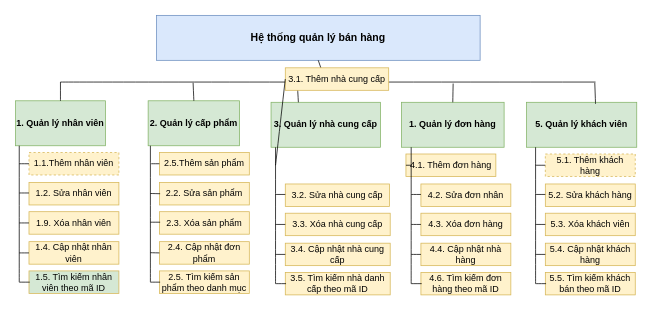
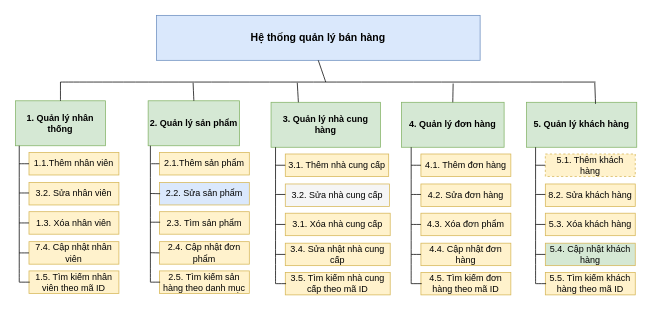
(337, 79) -> (337, 165)
(60, 123) -> (60, 123)
(194, 123) -> (194, 123)
(326, 125) -> (326, 125)
(453, 125) -> (453, 125)
(582, 125) -> (582, 125)
(74, 164) -> (74, 164)
(204, 164) -> (204, 164)
(451, 165) -> (466, 165)
(74, 194) -> (74, 194)
(204, 194) -> (204, 194)
(338, 195) -> (338, 195)
(466, 195) -> (466, 195)
(591, 195) -> (591, 195)
(74, 223) -> (74, 223)
(204, 223) -> (204, 223)
(338, 225) -> (338, 225)
(466, 225) -> (466, 225)
(591, 225) -> (591, 225)
(74, 253) -> (74, 253)
(338, 255) -> (338, 255)
(466, 255) -> (466, 255)
(591, 255) -> (591, 255)
(74, 282) -> (74, 282)
(204, 282) -> (204, 282)
(338, 284) -> (338, 284)
(466, 284) -> (466, 284)
(591, 284) -> (591, 284)
